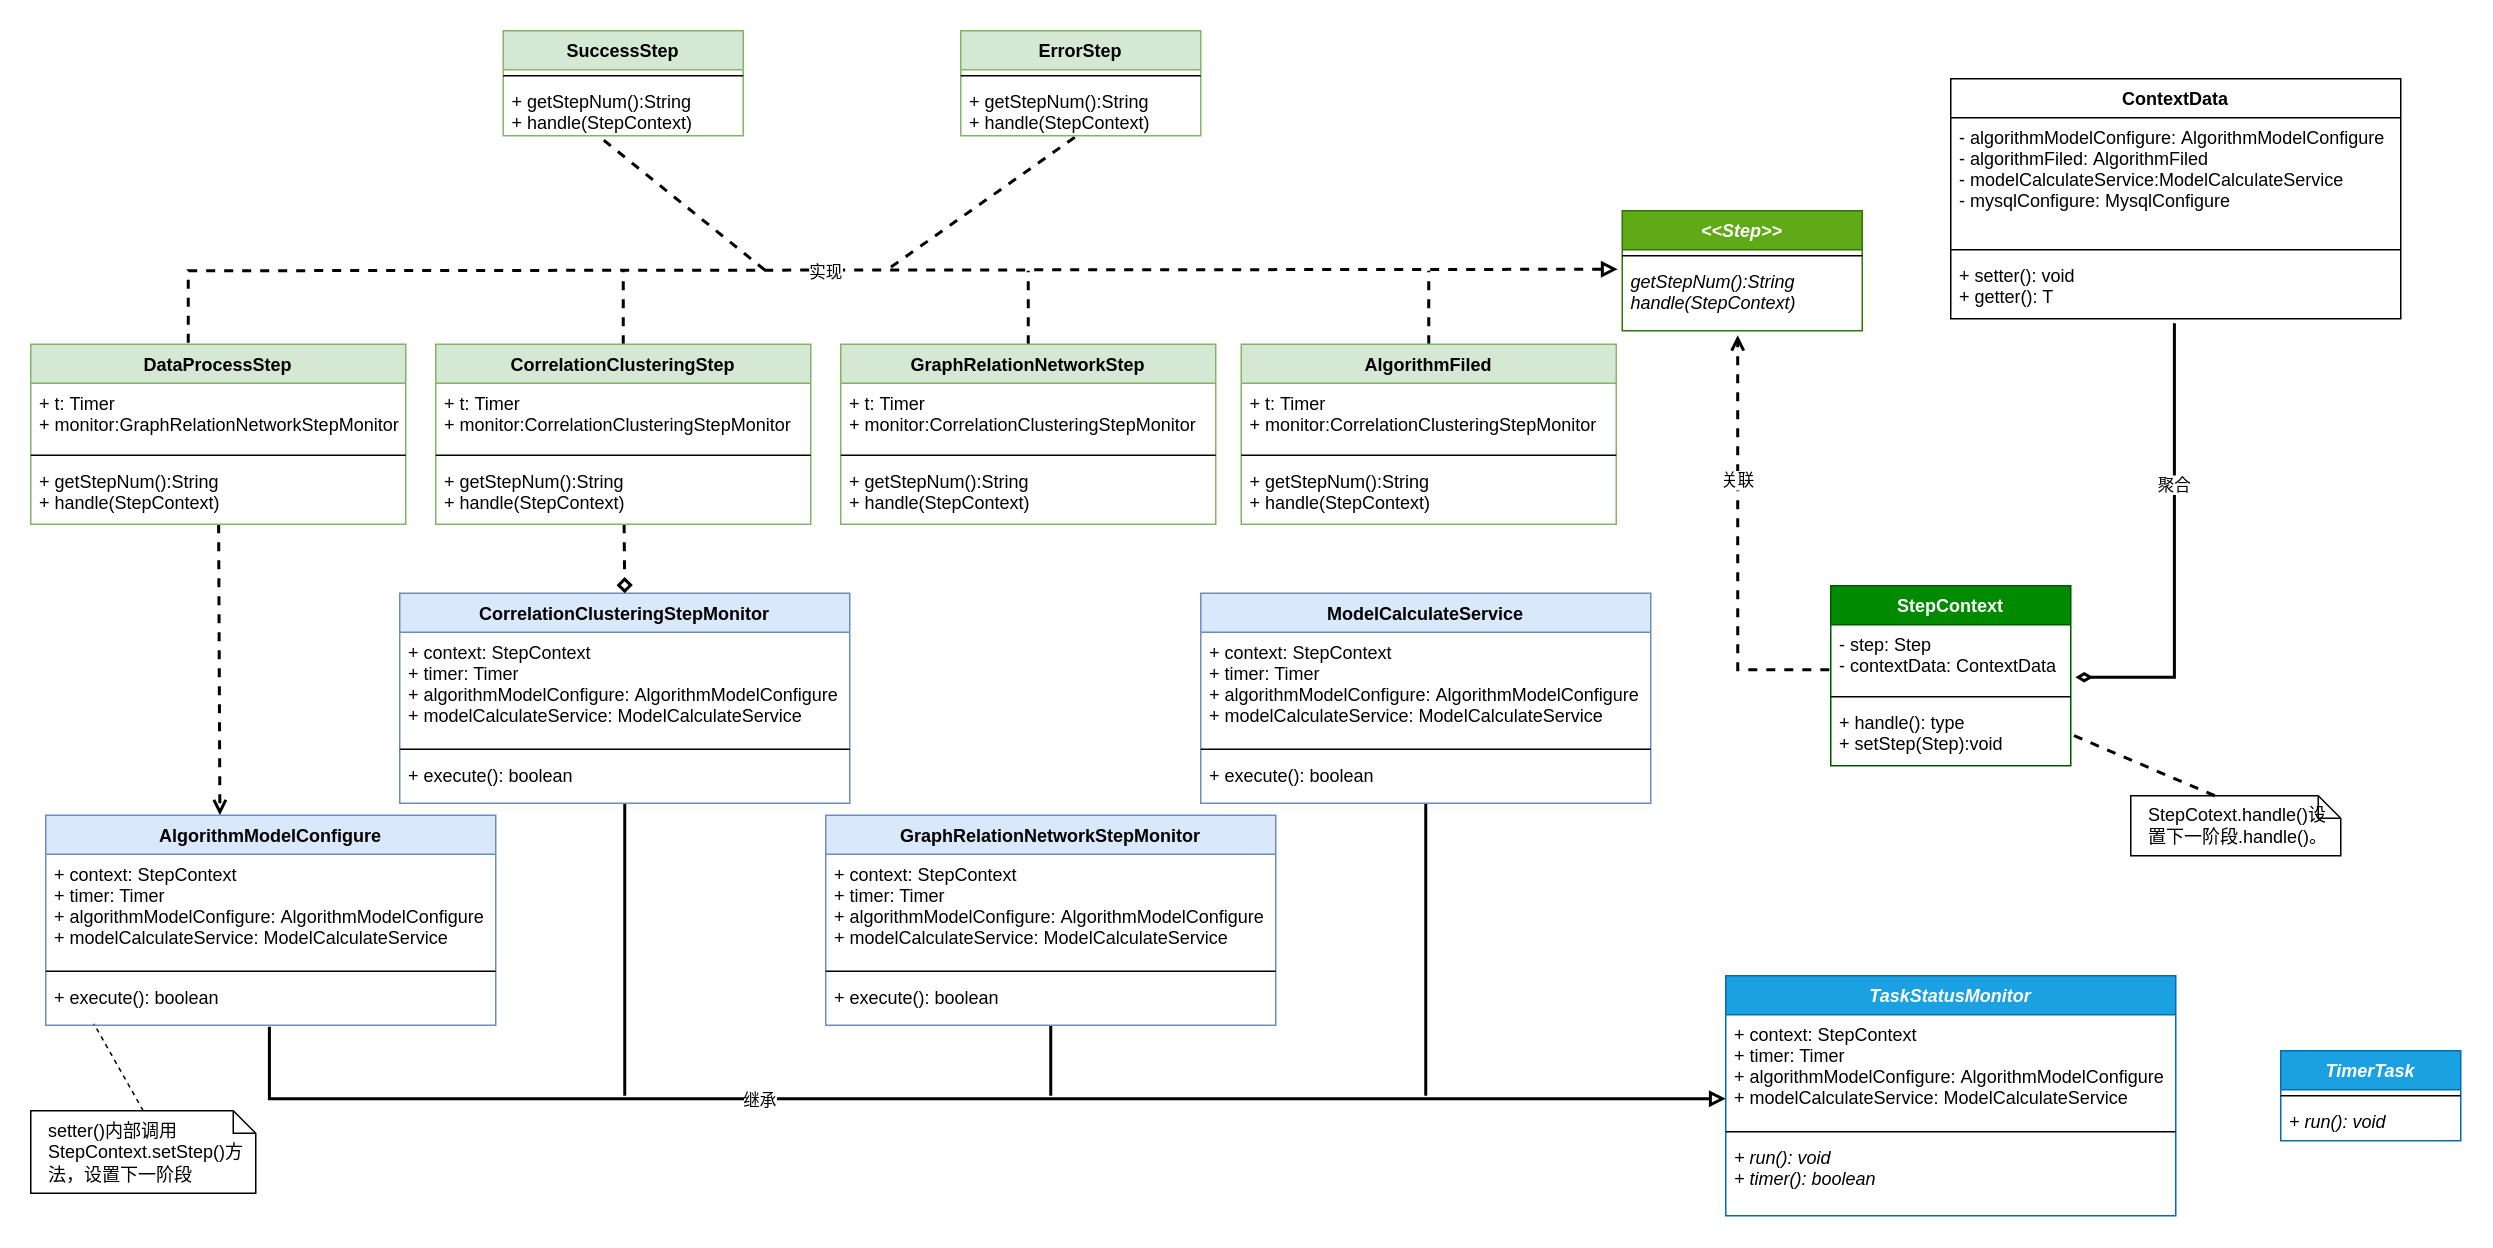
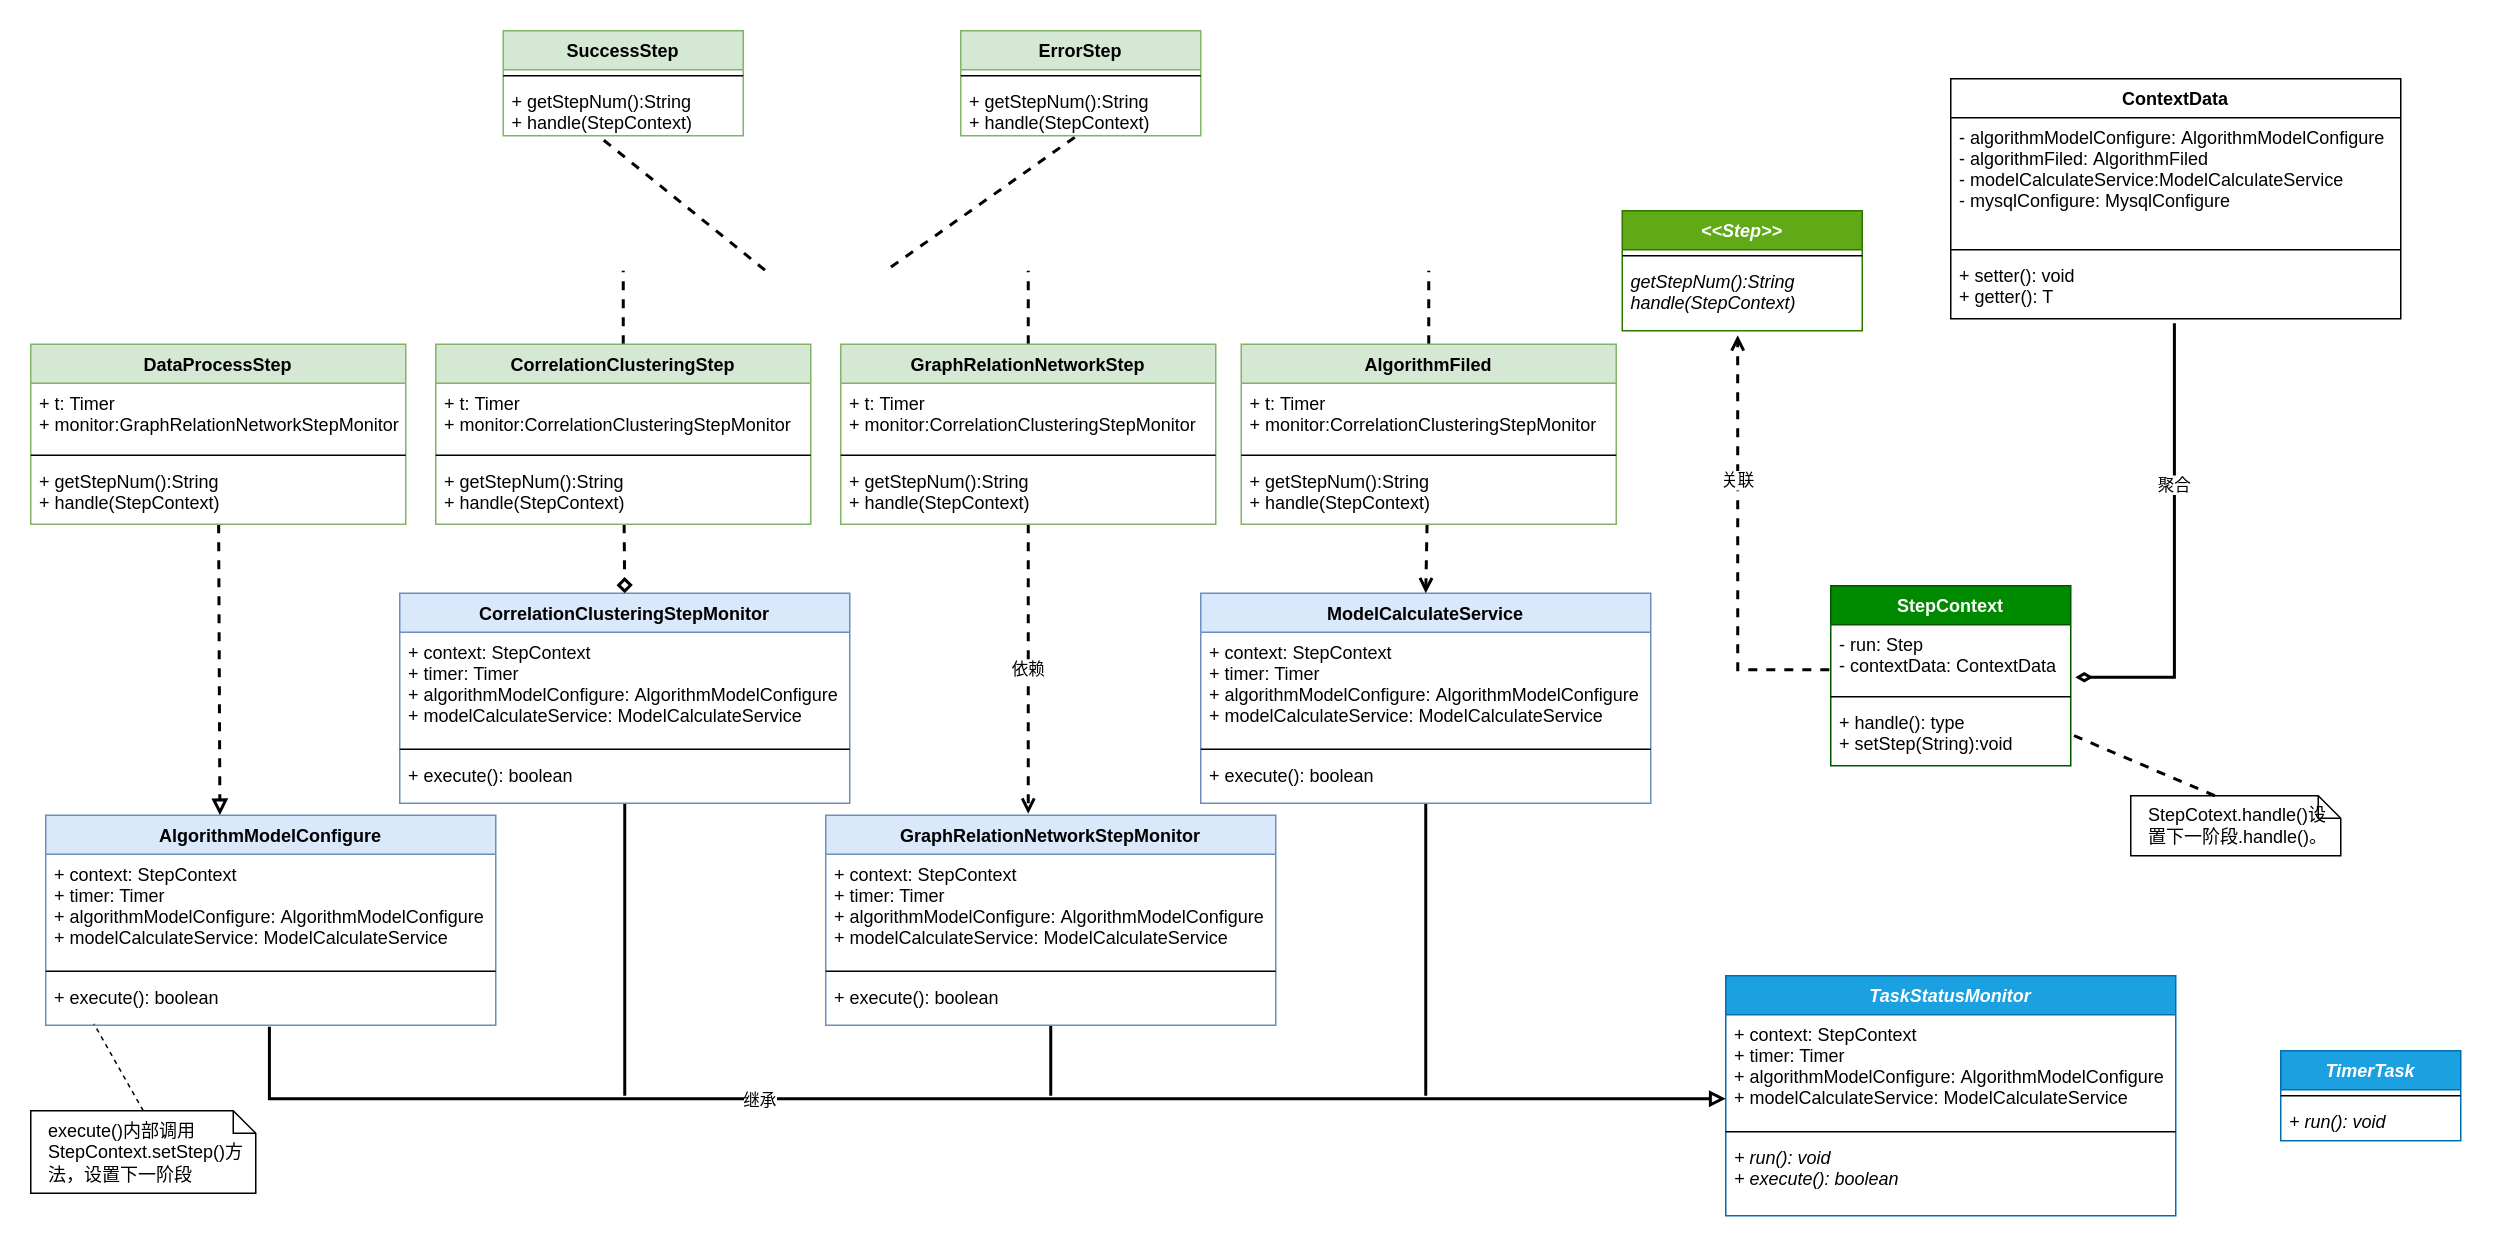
(1184, 270) -> none
none -> (1426, 558)
(1895, 645) -> (1890, 645)
none -> (1028, 667)
(1913, 723) -> (1913, 723)
(220, 800) -> (220, 798)
(152, 1153) -> (152, 1153)
(1793, 1158) -> (1793, 1158)
